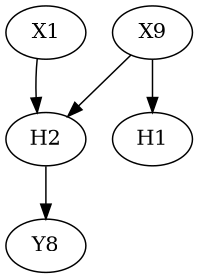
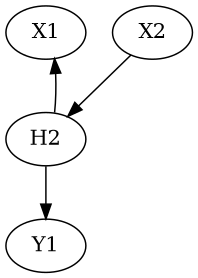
(152, 33) -> (152, 33)
(36, 78) -> (56, 93)
(152, 139) -> none
(46, 246) -> (46, 246)
